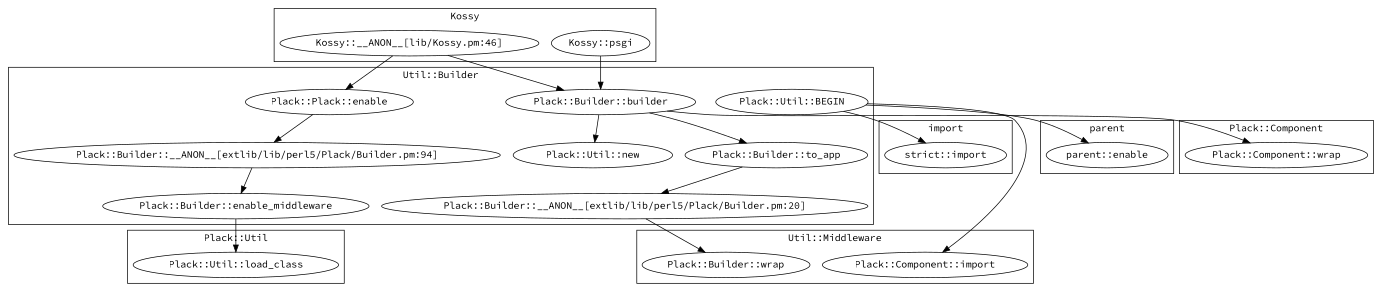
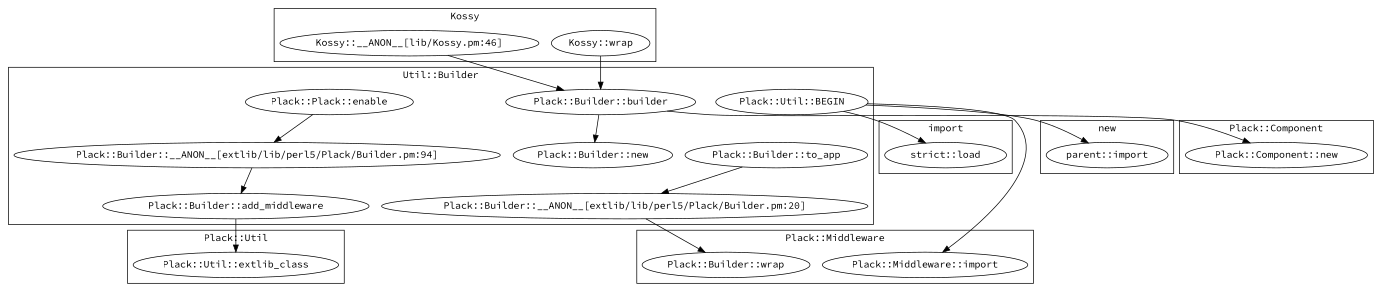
(601, 43) -> (601, 43)
(370, 72) -> none
(695, 125) -> none
(1107, 129) -> (1107, 129)
(593, 155) -> (593, 155)
(946, 155) -> (946, 155)
(1107, 155) -> (1107, 155)
(1276, 155) -> (1276, 155)
(236, 206) -> (236, 206)
(835, 238) -> (835, 238)
(236, 265) -> (236, 265)
(925, 265) -> (925, 265)
